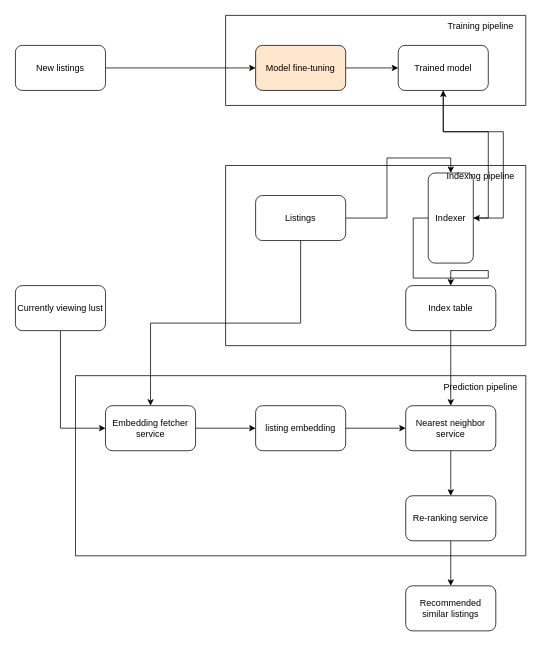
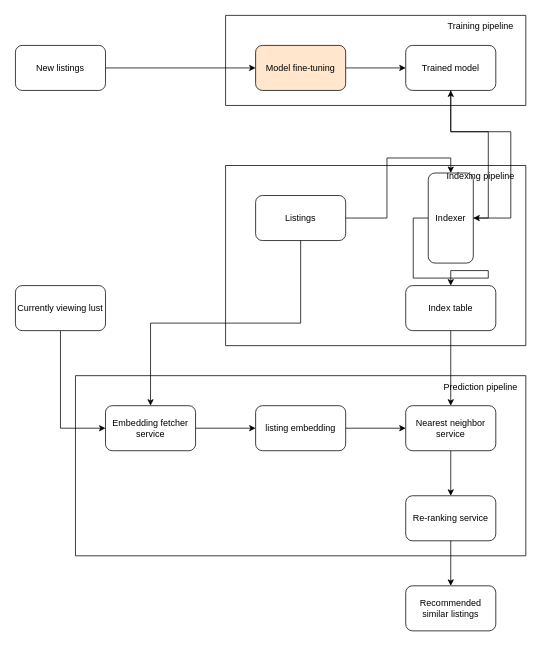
(443, 68) -> (450, 68)
